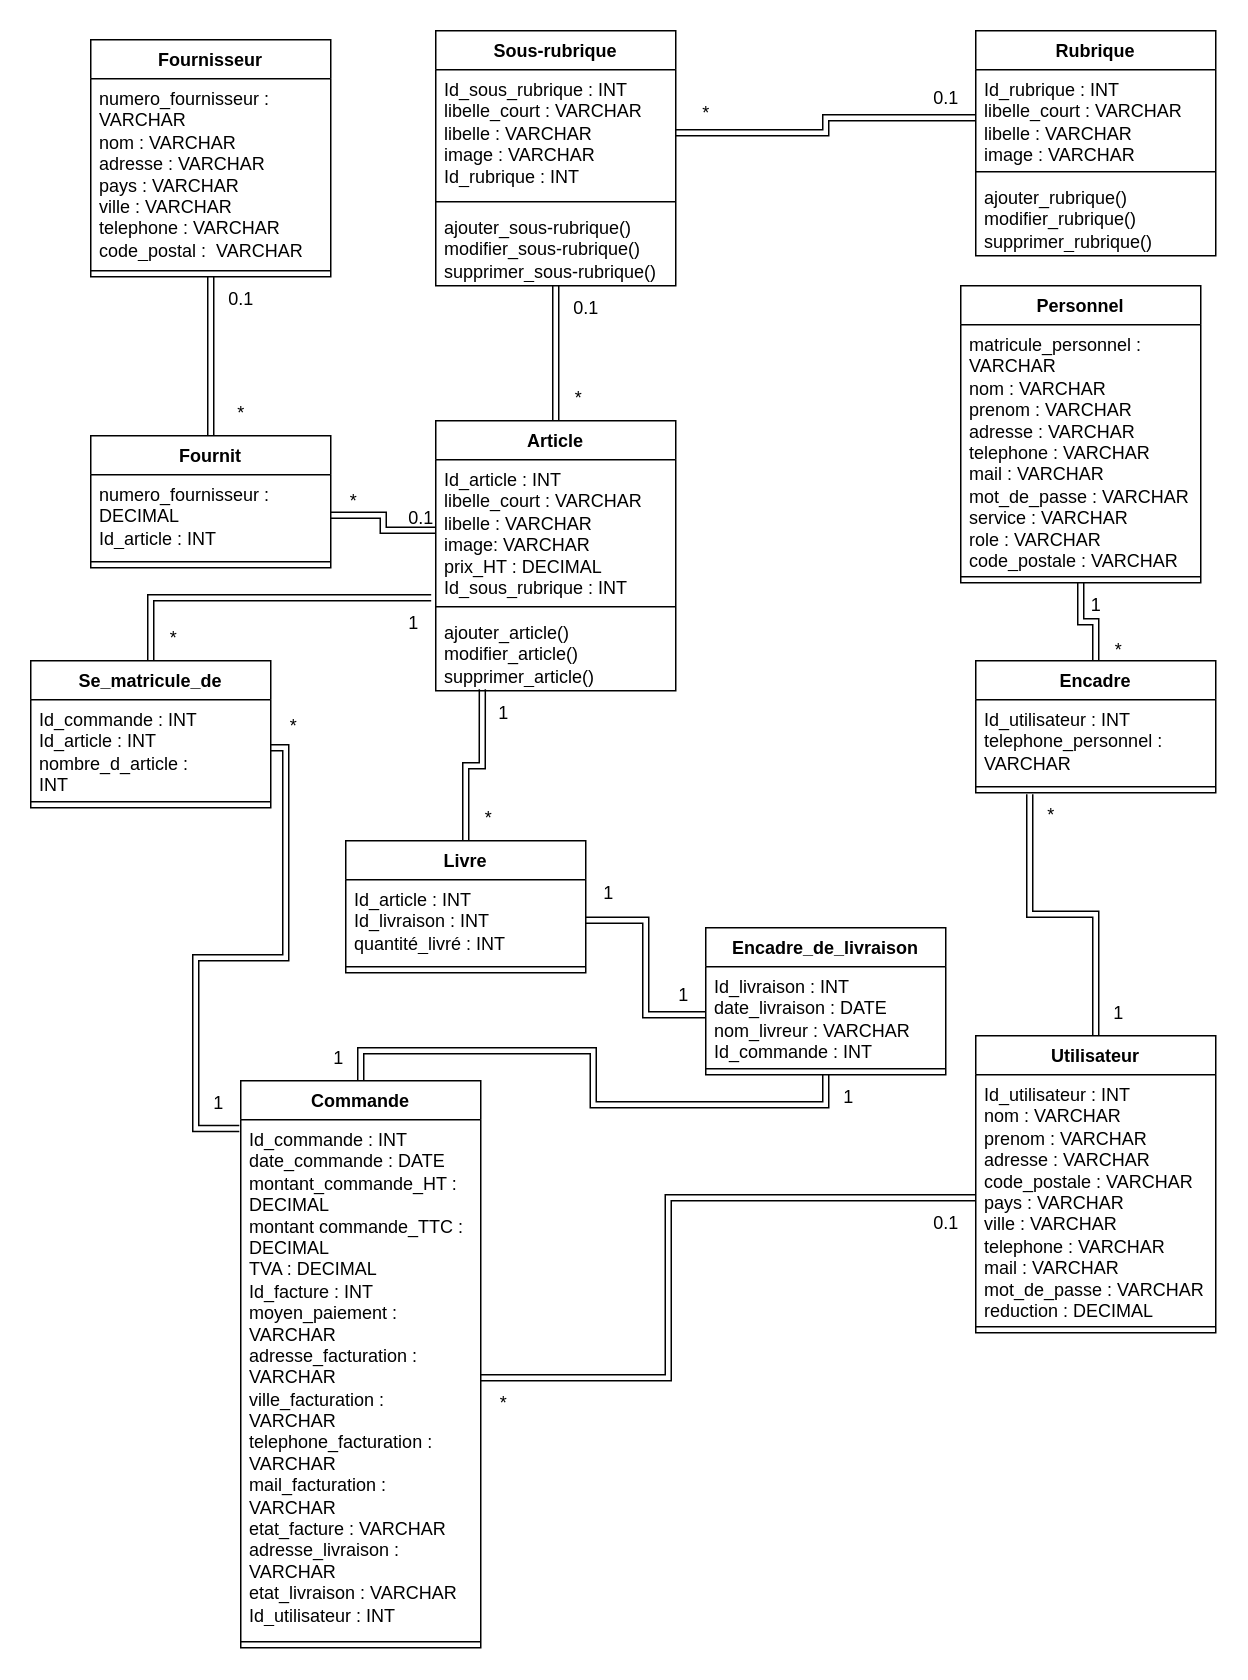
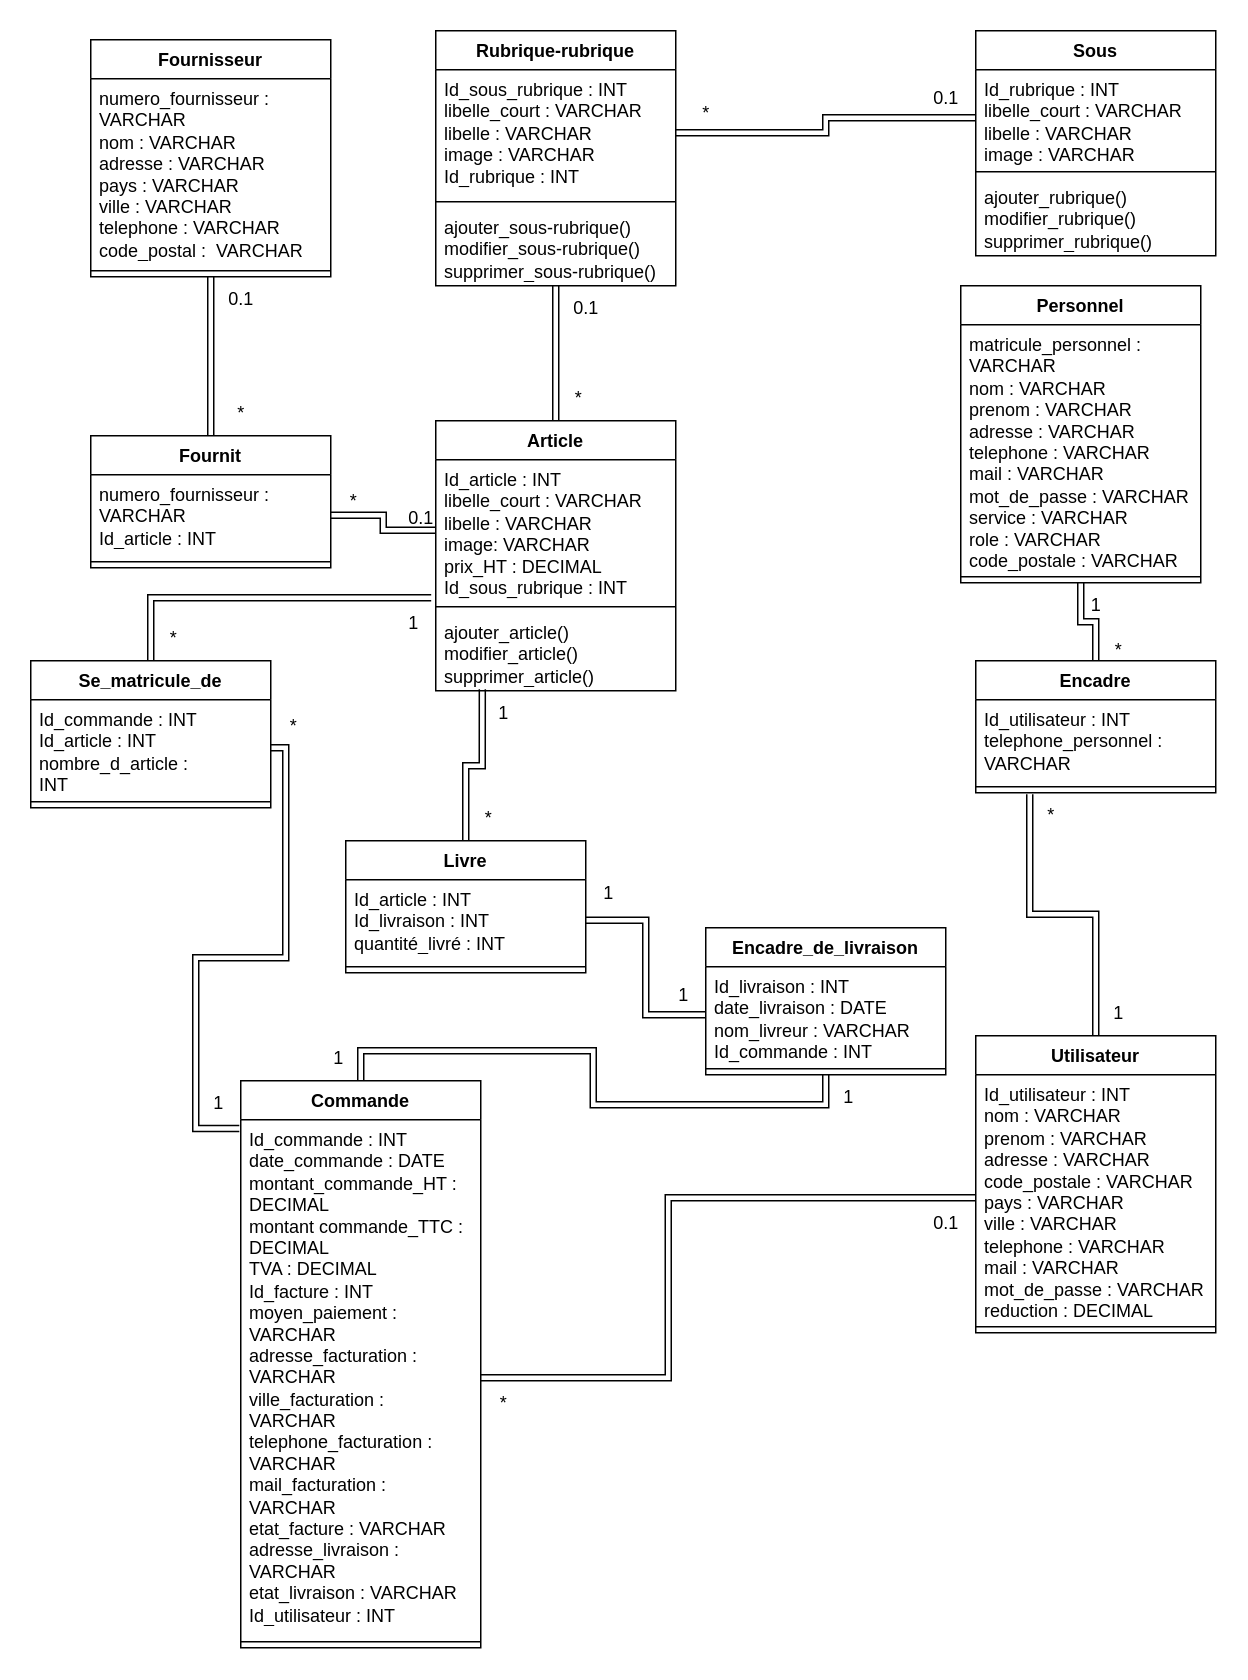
(556, 52) -> (556, 52)
(1096, 52) -> (1096, 52)
(212, 518) -> (212, 518)
